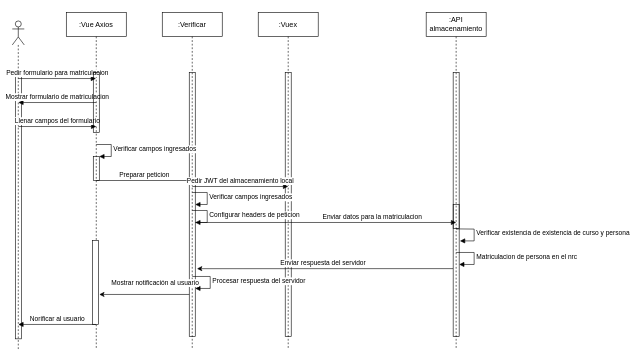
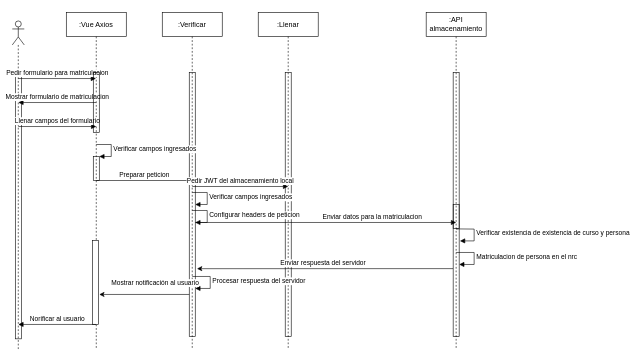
(288, 24) -> (288, 24)
